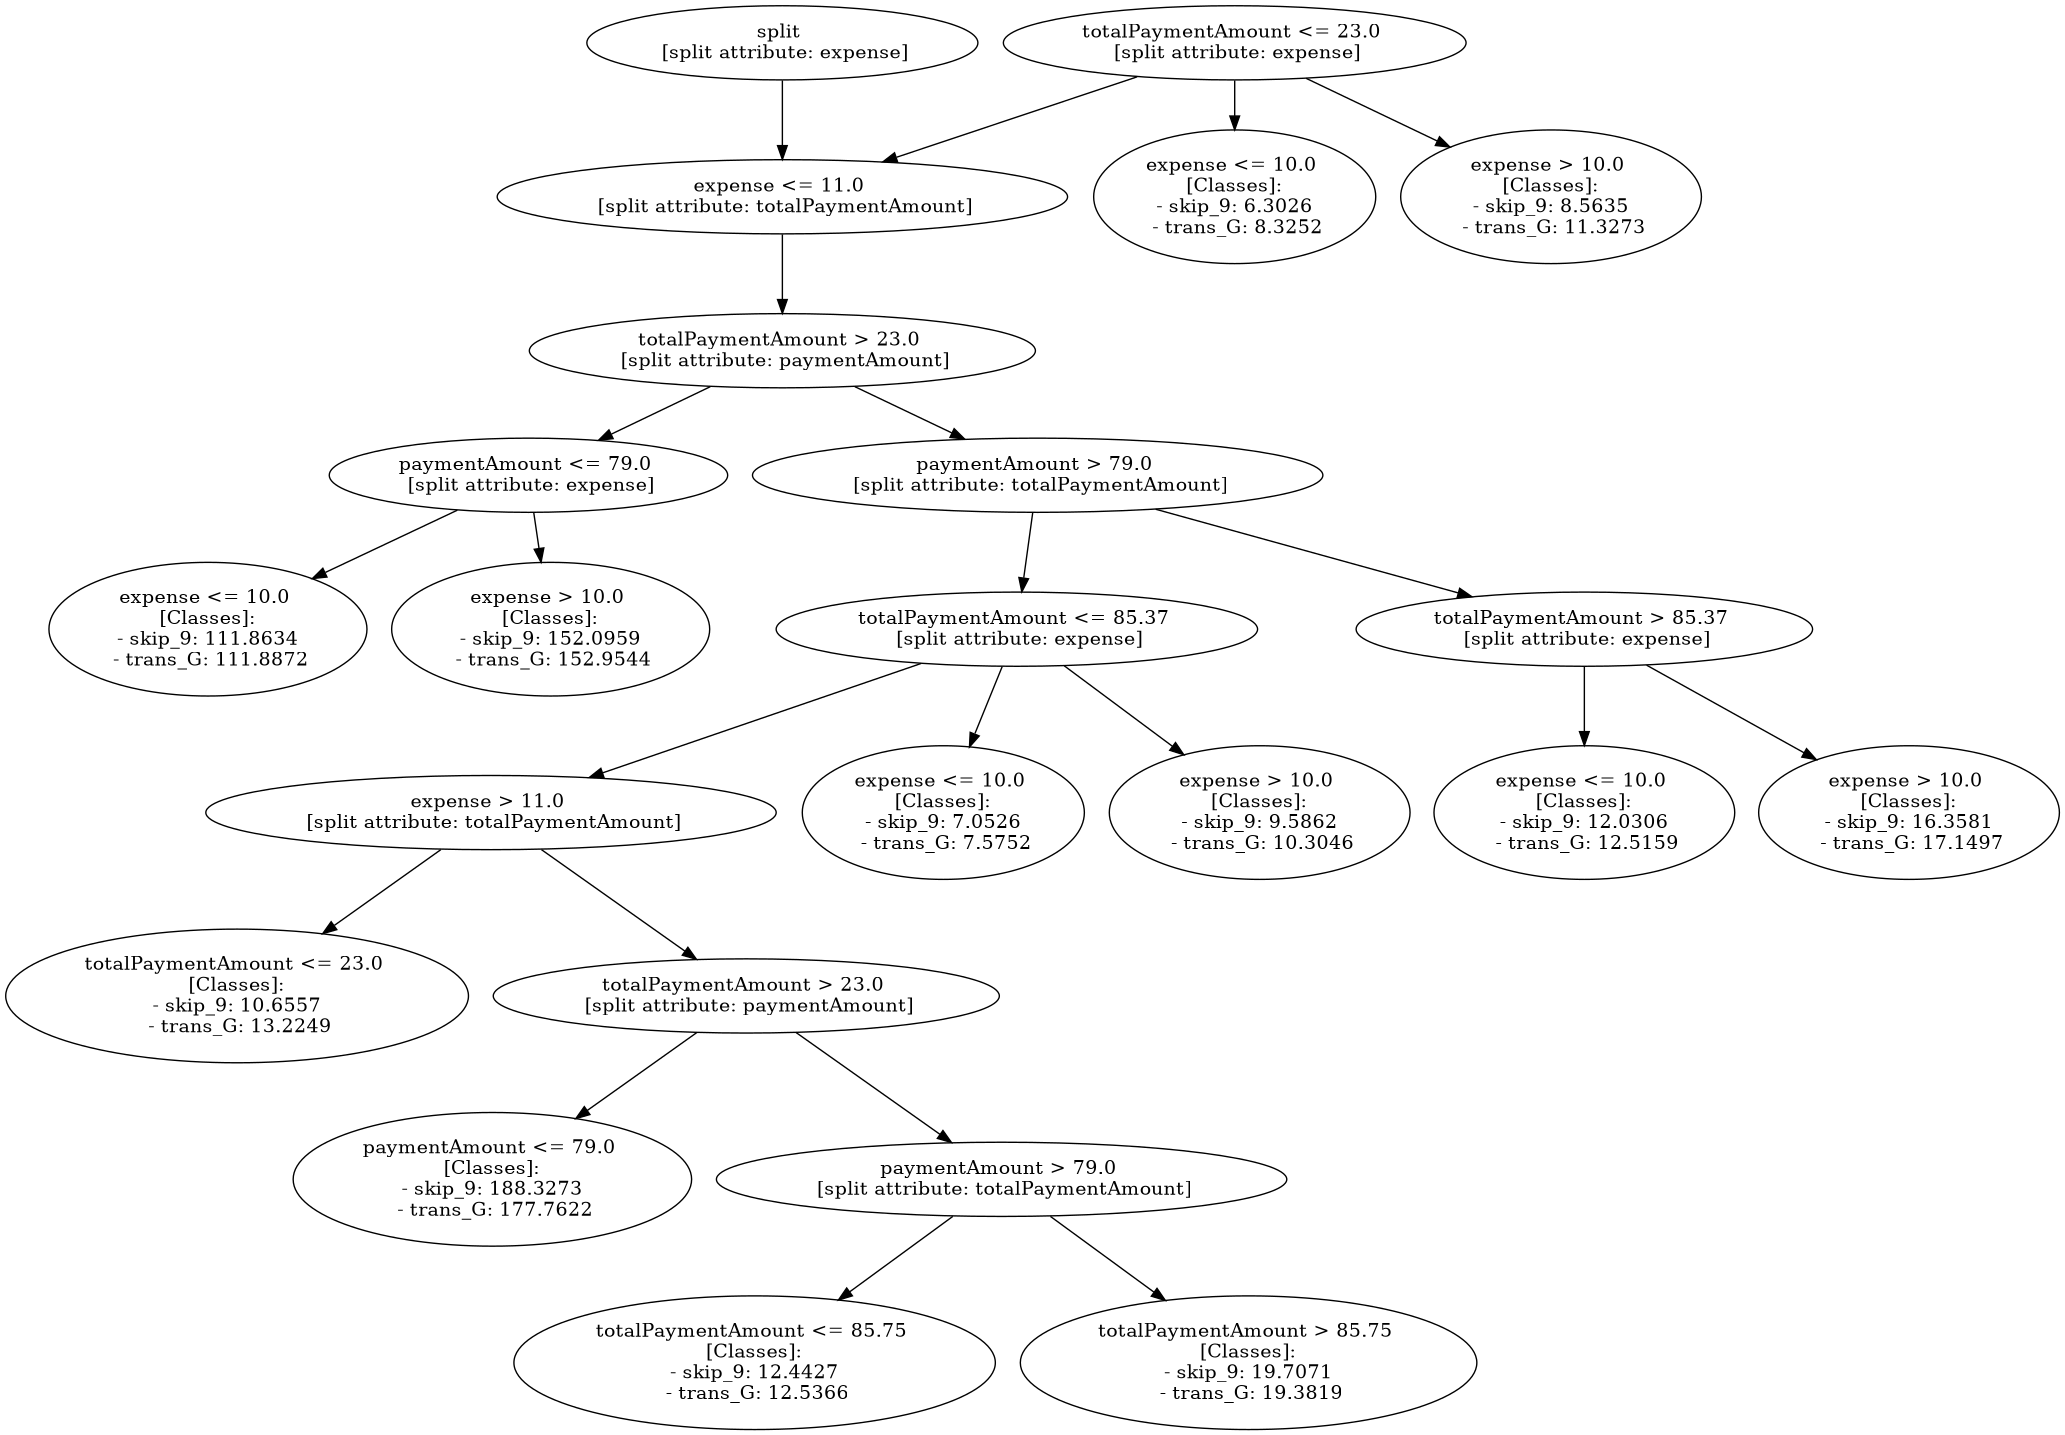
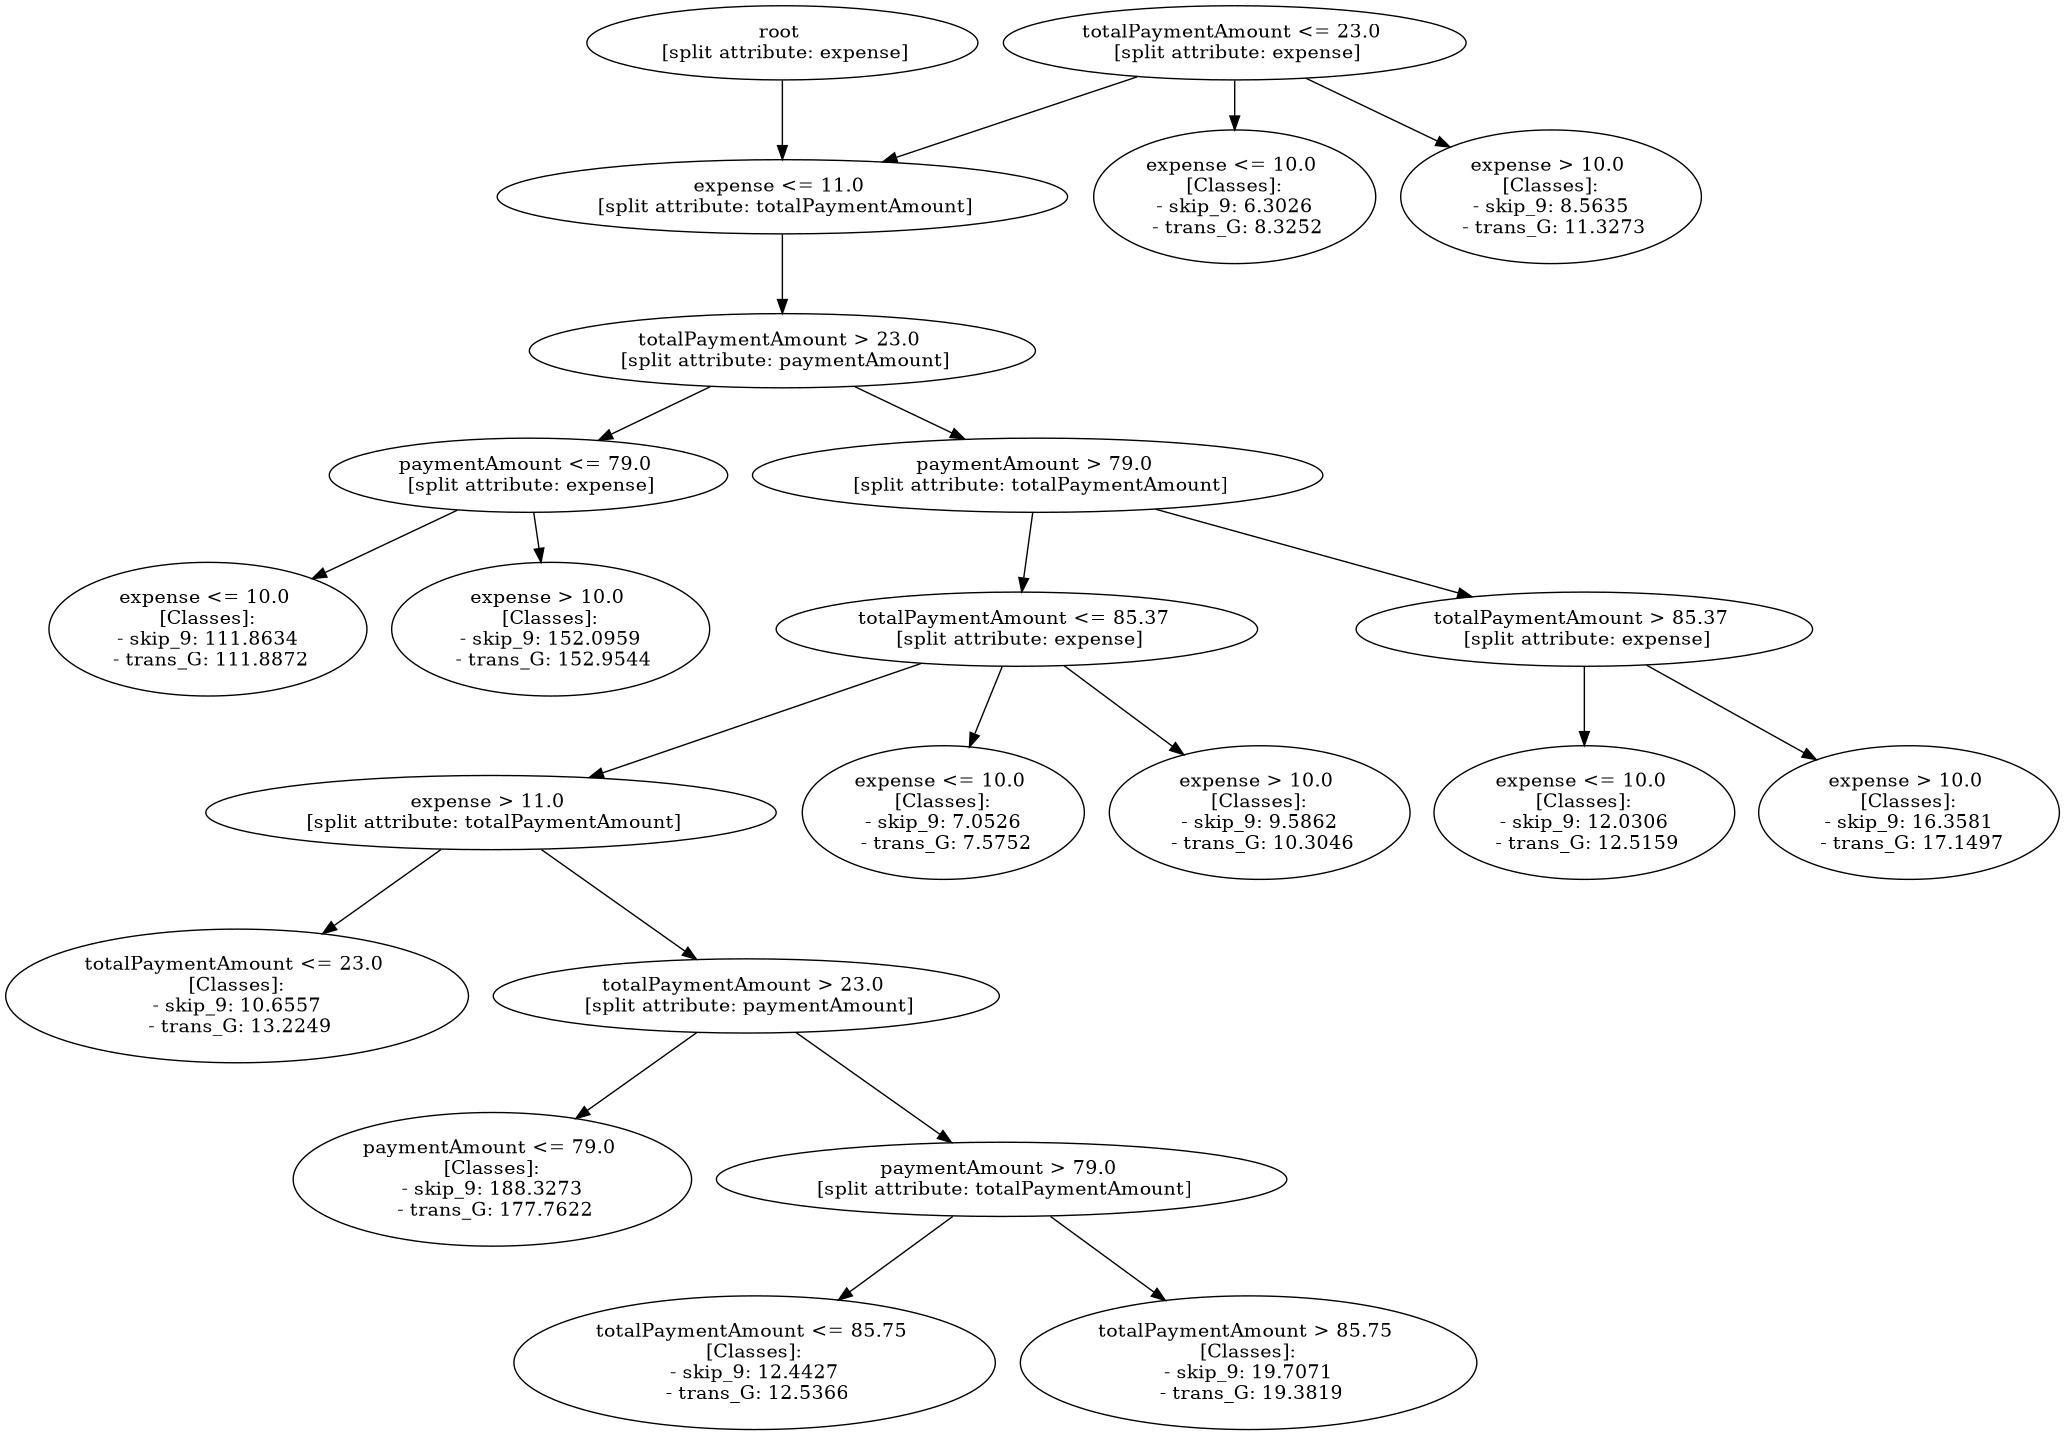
(782, 43) -> (782, 43)
